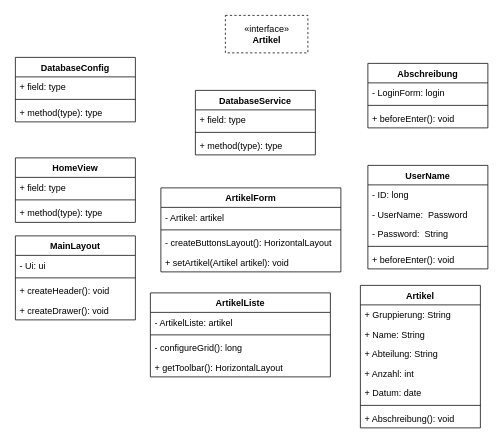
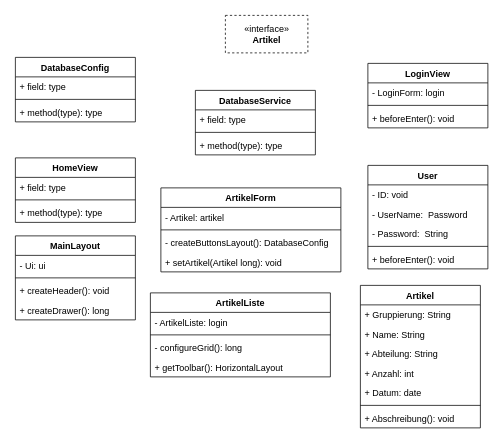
(428, 74) -> (428, 74)
(428, 176) -> (428, 176)
(394, 195) -> (394, 195)
(264, 243) -> (260, 243)
(240, 263) -> (234, 263)
(70, 311) -> (70, 311)
(203, 323) -> (198, 323)
